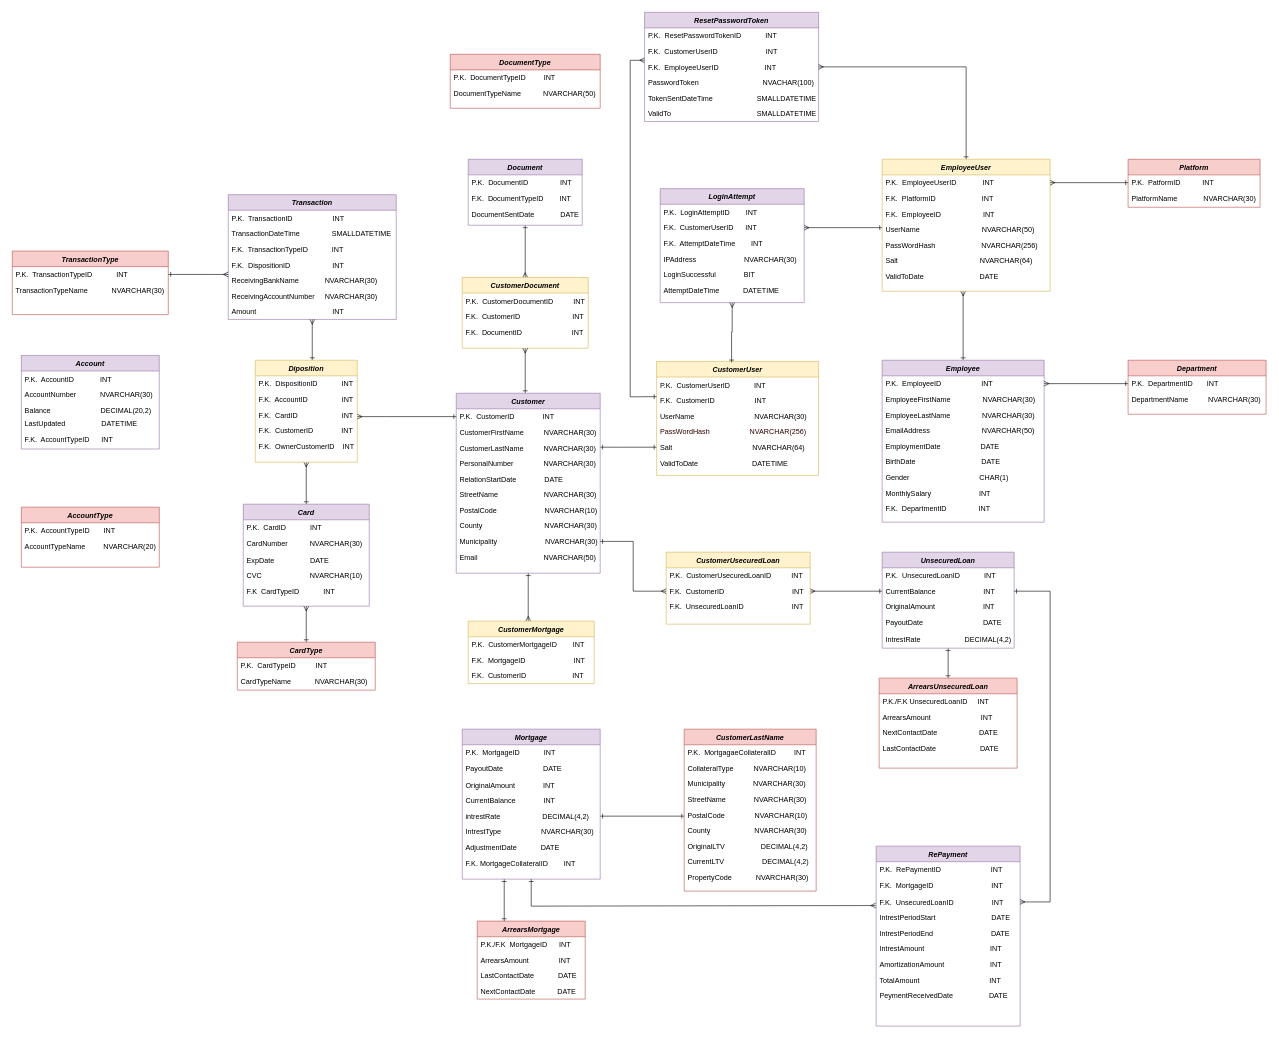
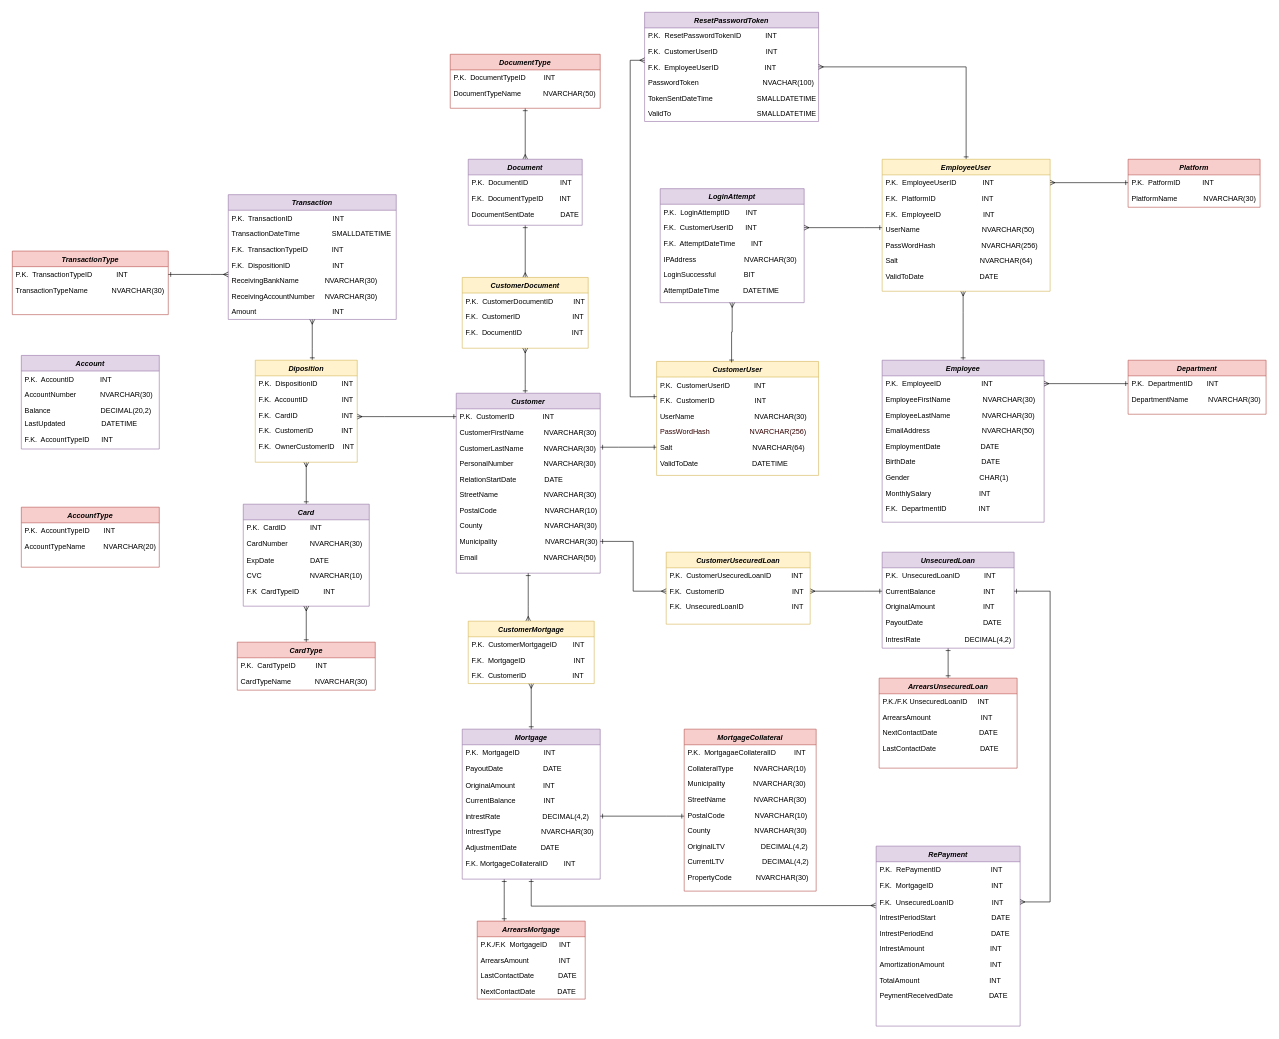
none -> (525, 135)
none -> (531, 707)
(750, 737) -> (750, 737)
